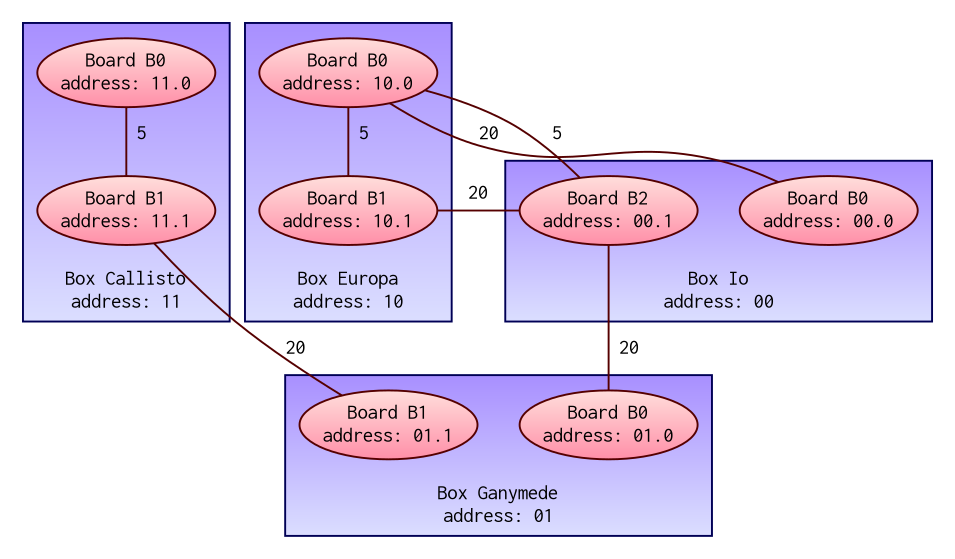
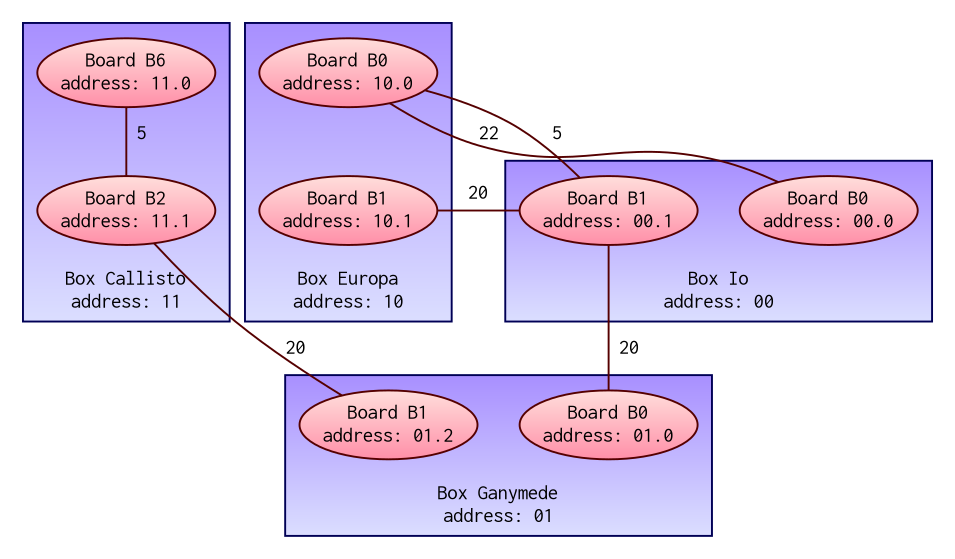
(126, 73) -> (126, 73)
(489, 134) -> (489, 134)
(348, 142) -> none
(126, 211) -> (126, 211)
(609, 211) -> (609, 211)
(389, 425) -> (389, 425)
